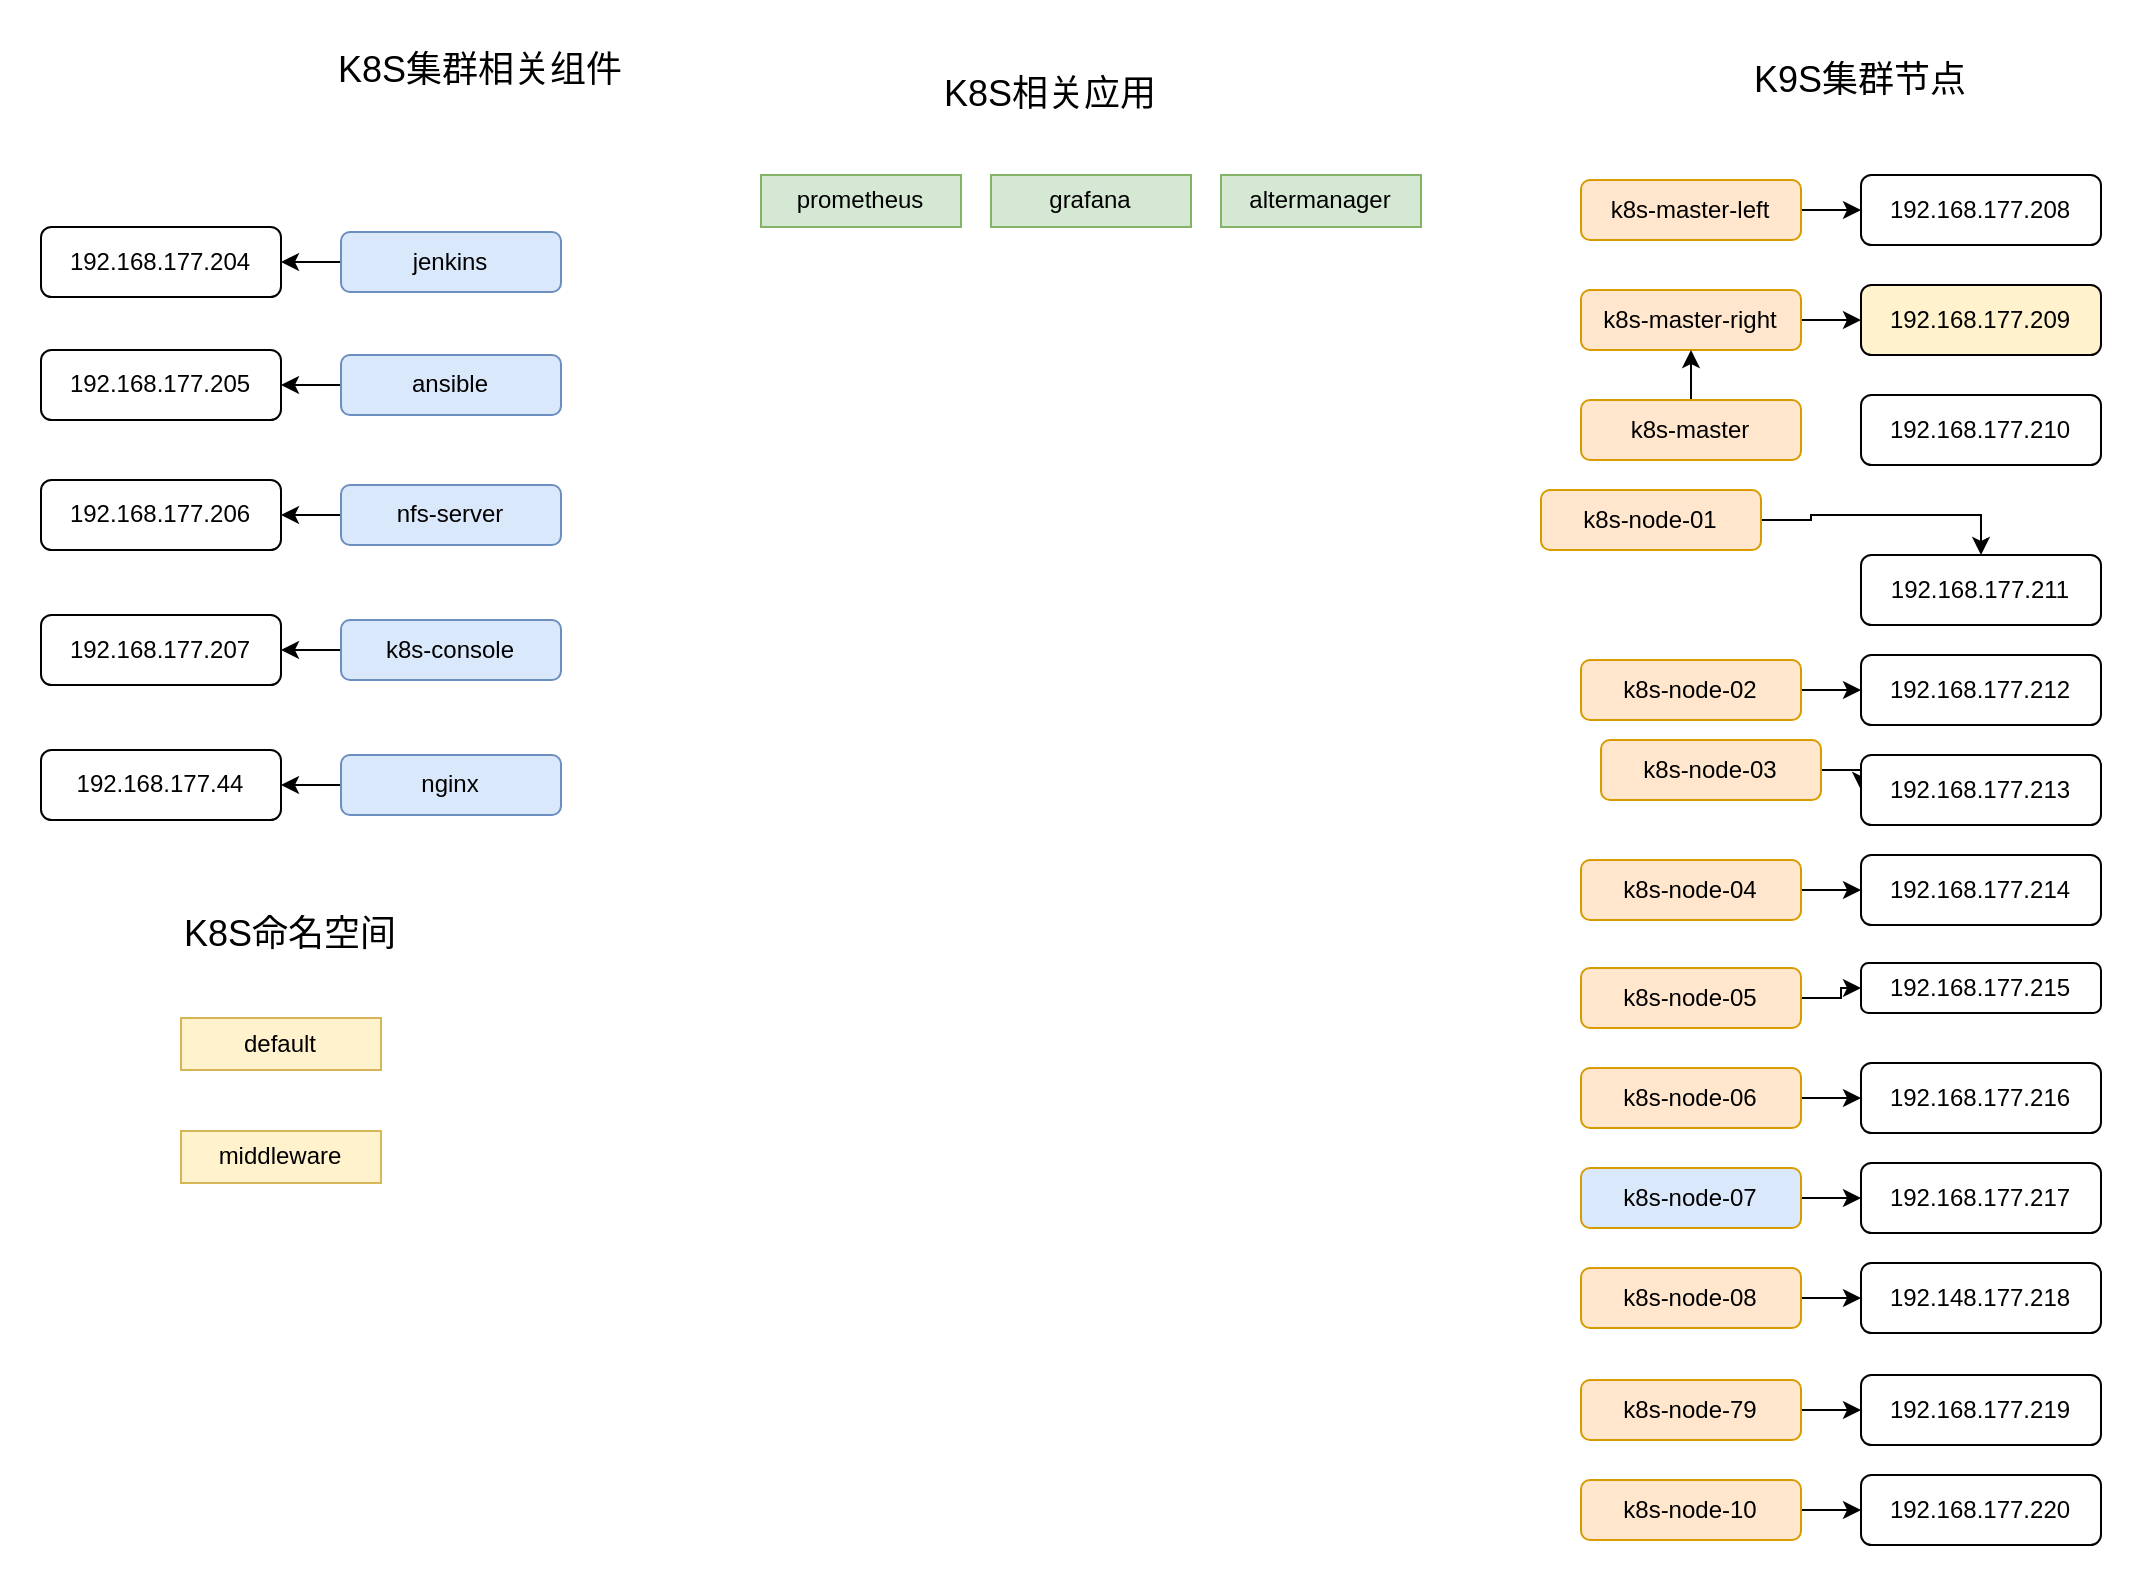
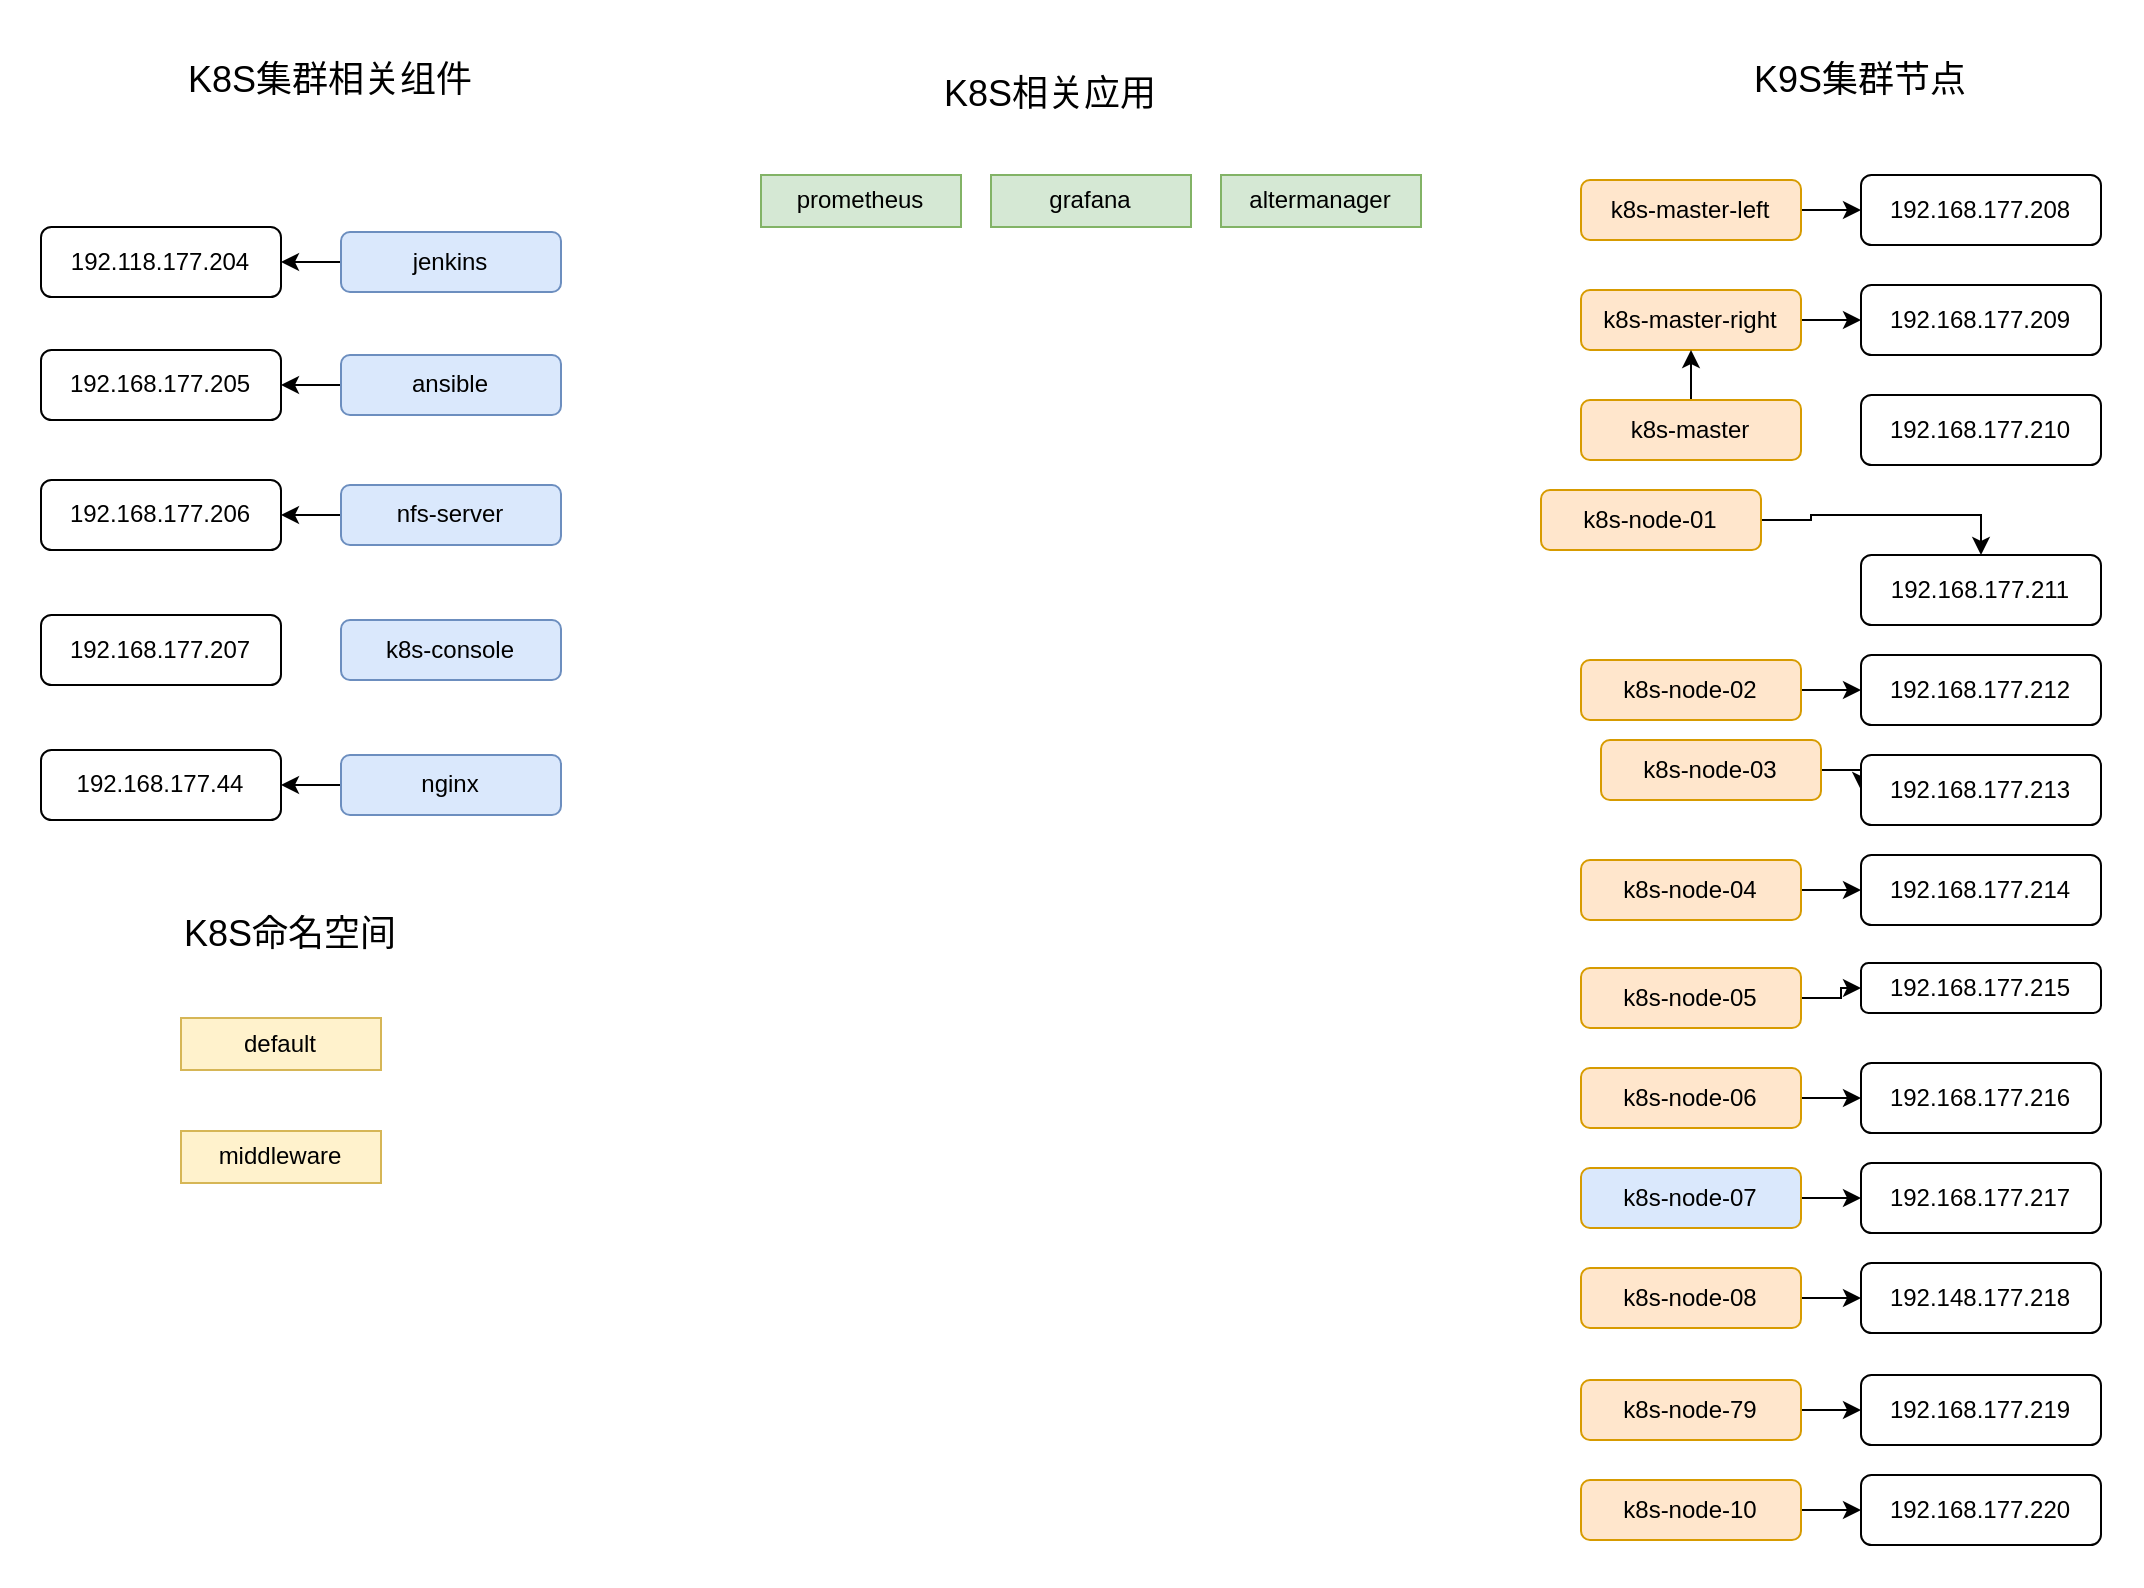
(481, 71) -> (331, 81)
(161, 263) -> (161, 263)
(1981, 320) -> (1981, 320)
(304, 650) -> none
